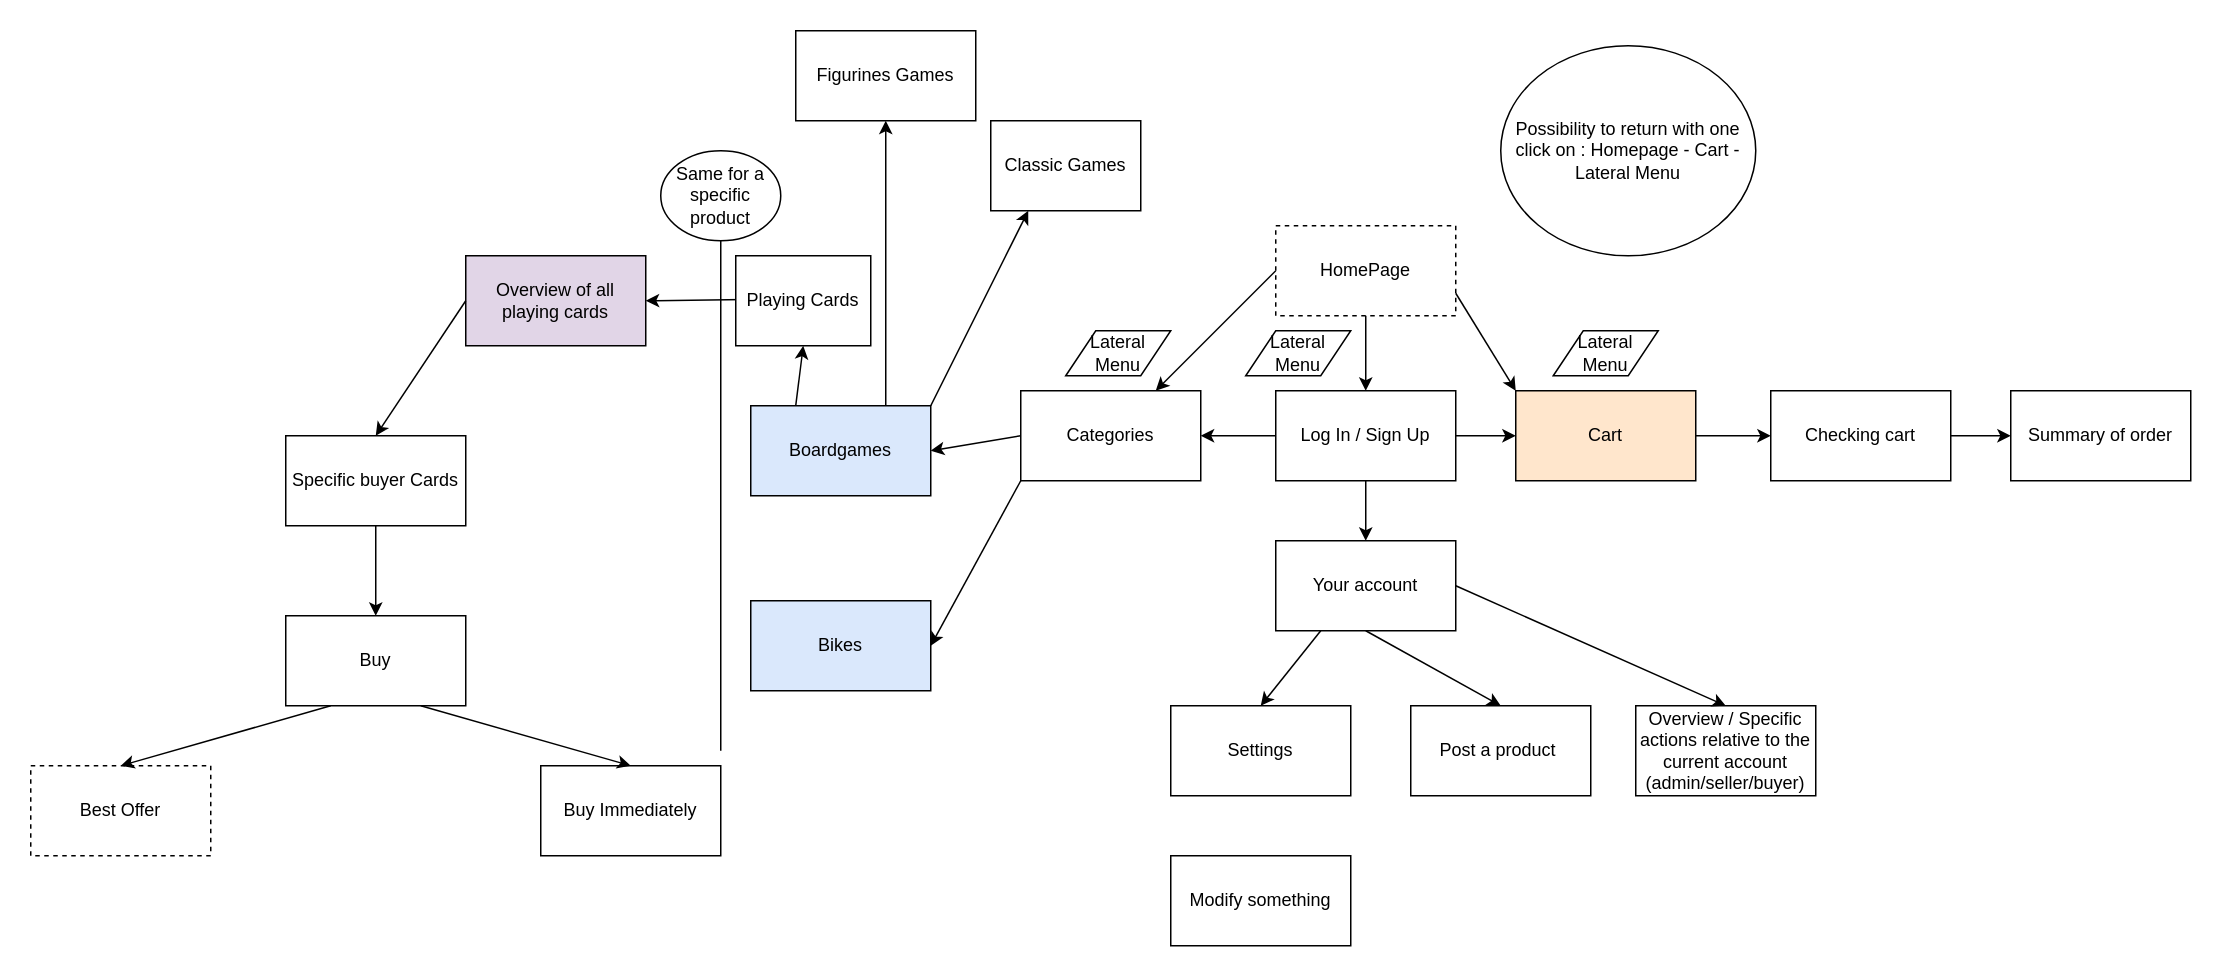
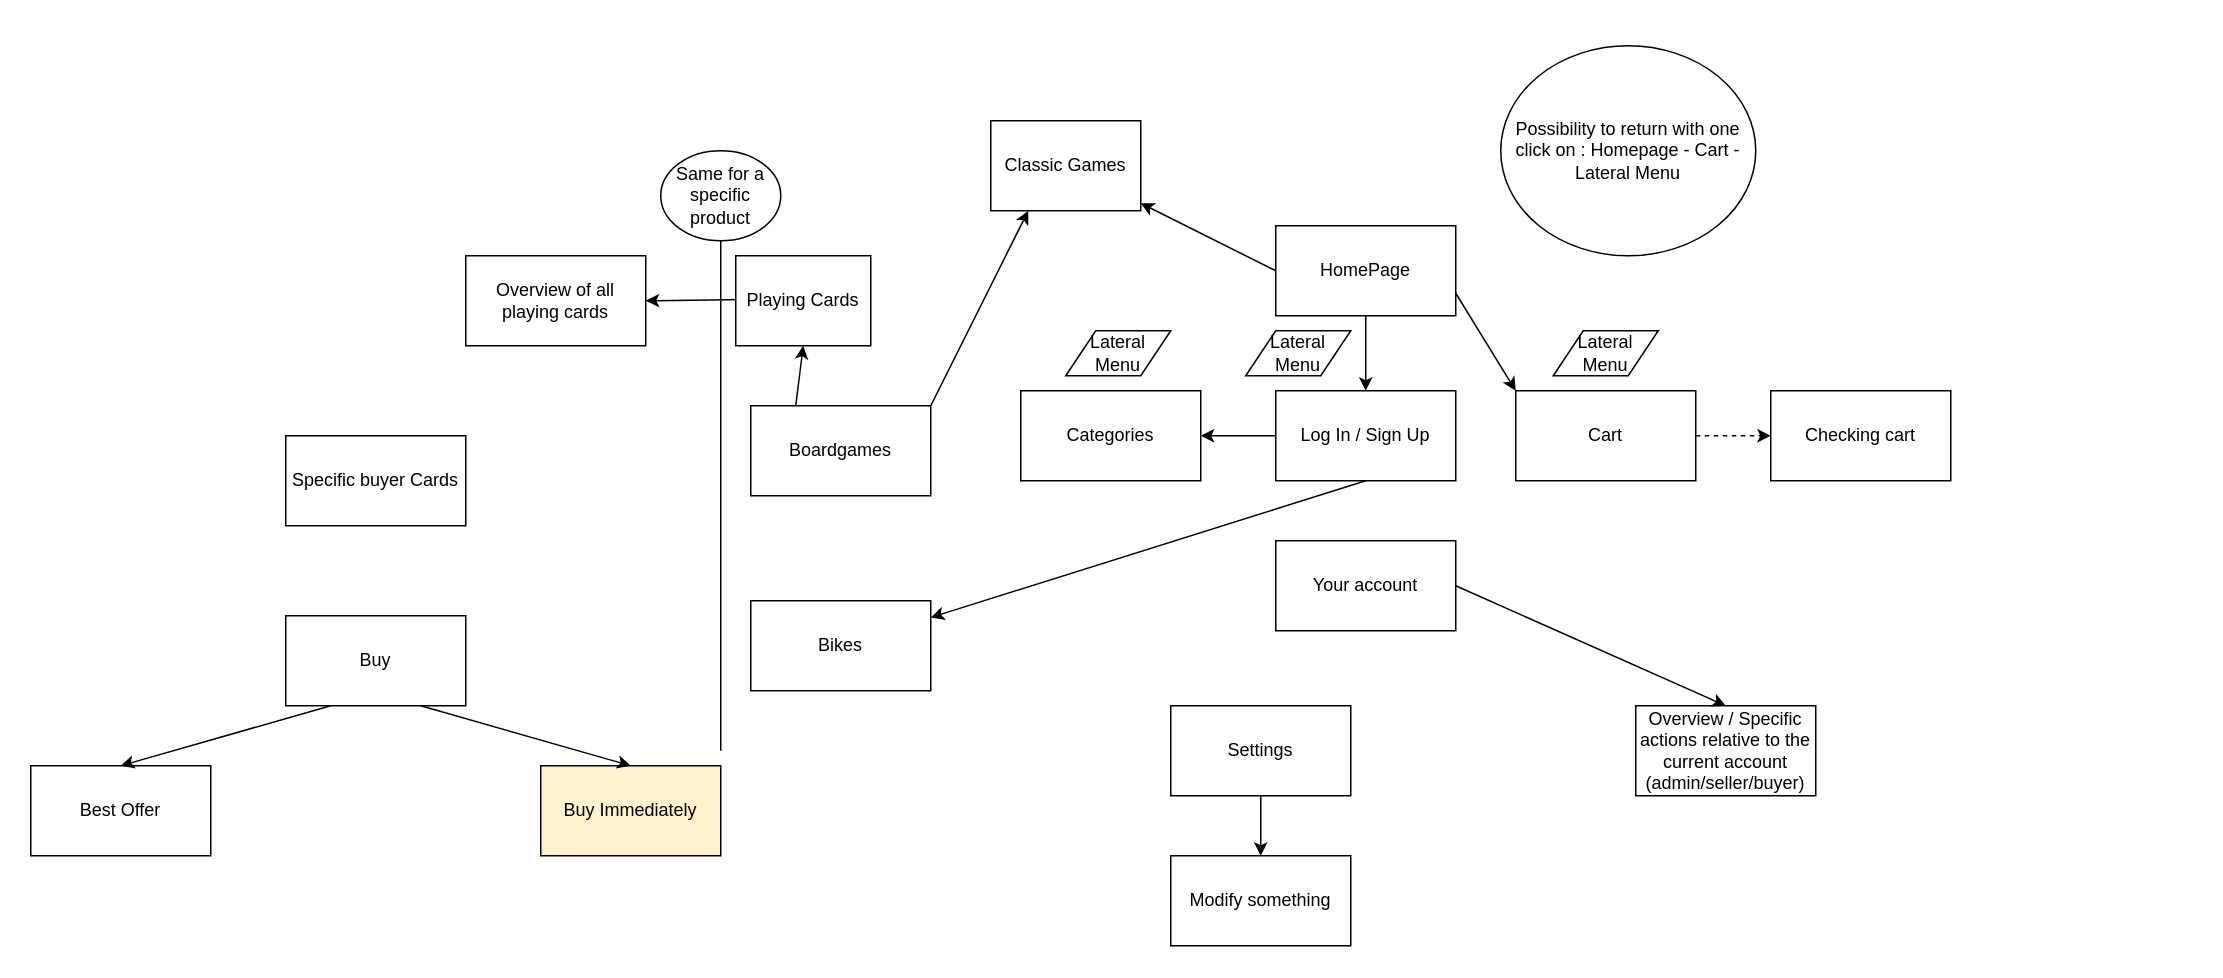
(886, 76) -> none
(886, 269) -> none
(1366, 271) -> (1366, 271)
(556, 301) -> (556, 301)
(1219, 327) -> (1213, 239)
(423, 364) -> none
(1481, 436) -> none
(1606, 436) -> (1606, 436)
(1729, 436) -> (1729, 436)
(1976, 436) -> none
(2101, 436) -> none
(981, 442) -> none
(841, 451) -> (841, 451)
(1366, 506) -> (1159, 546)
(978, 559) -> none
(376, 566) -> none
(841, 646) -> (841, 646)
(1294, 665) -> none
(1429, 666) -> none
(1501, 751) -> none
(121, 811) -> (121, 811)
(631, 811) -> (631, 811)
none -> (1261, 821)
